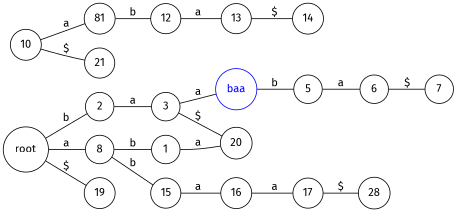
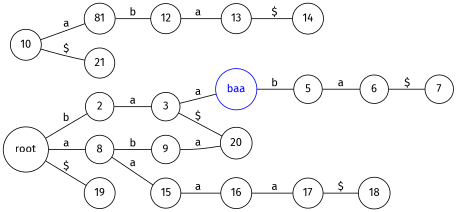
(166, 149) -> (166, 149)
(133, 163) -> (133, 163)
(374, 193) -> (374, 193)
